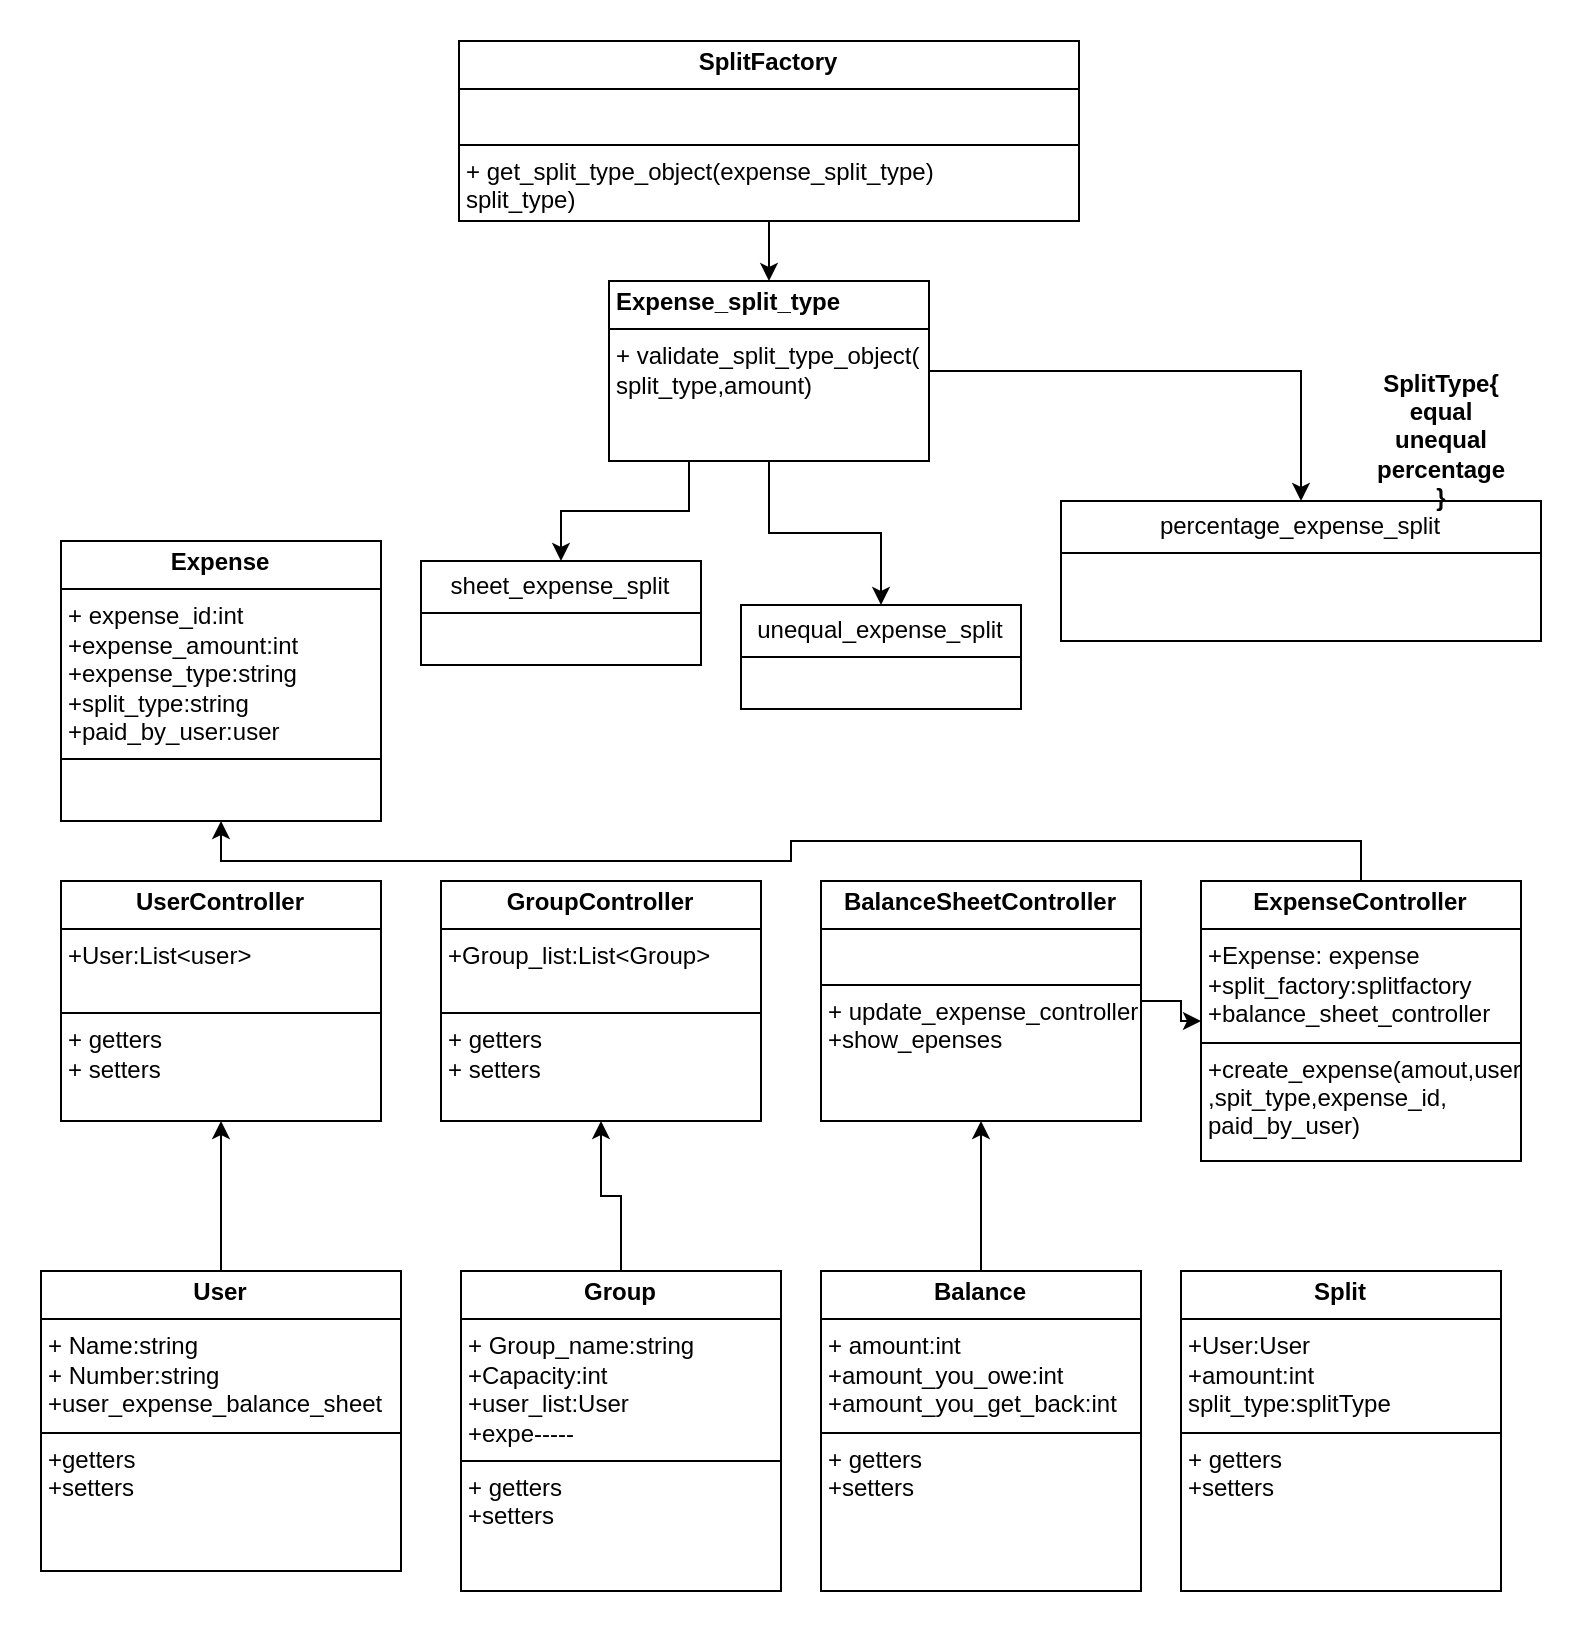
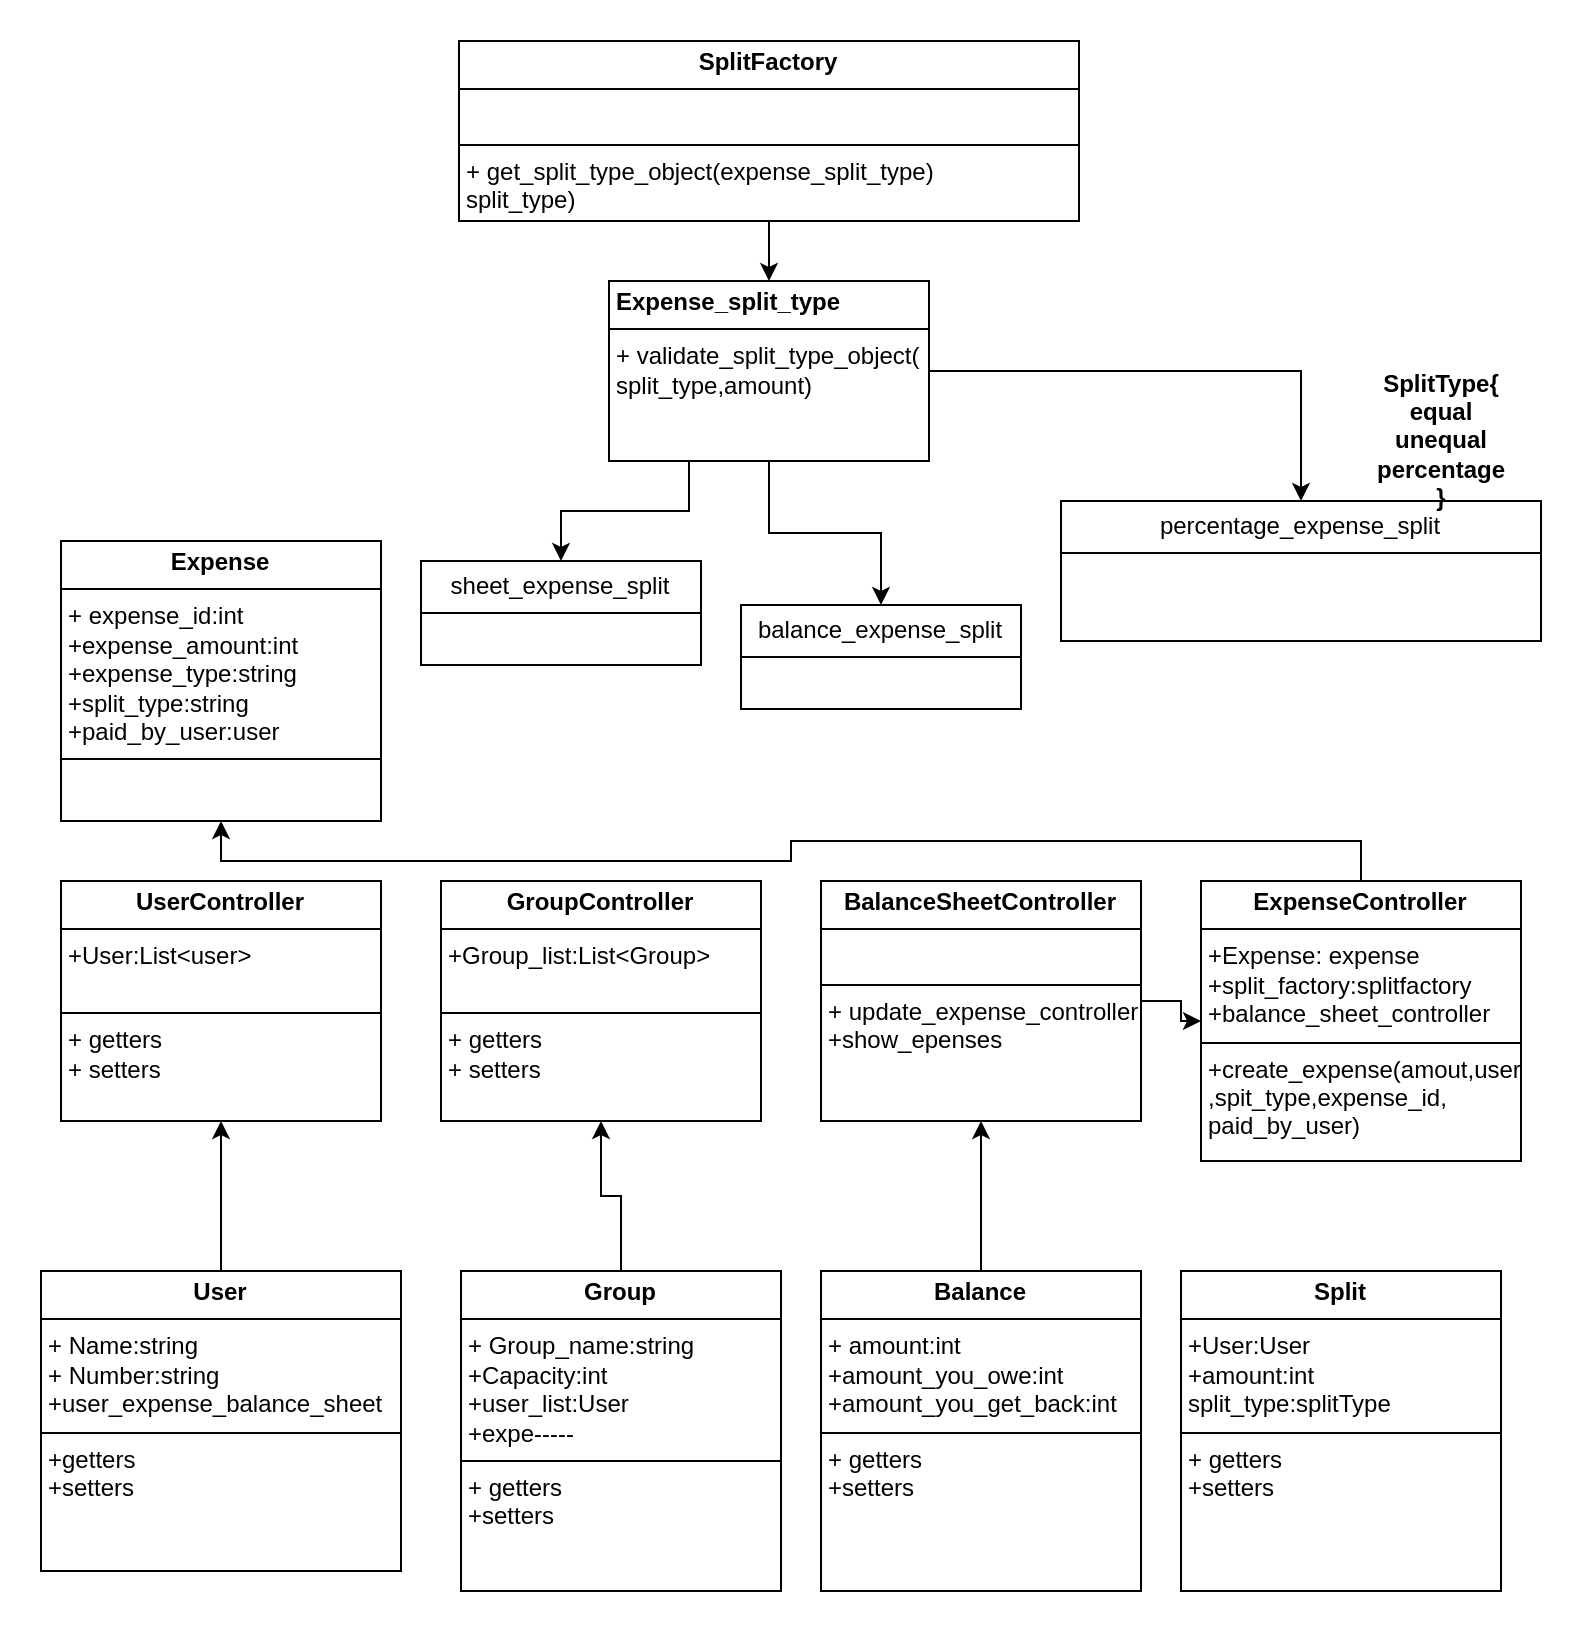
(881, 631) -> (881, 631)
